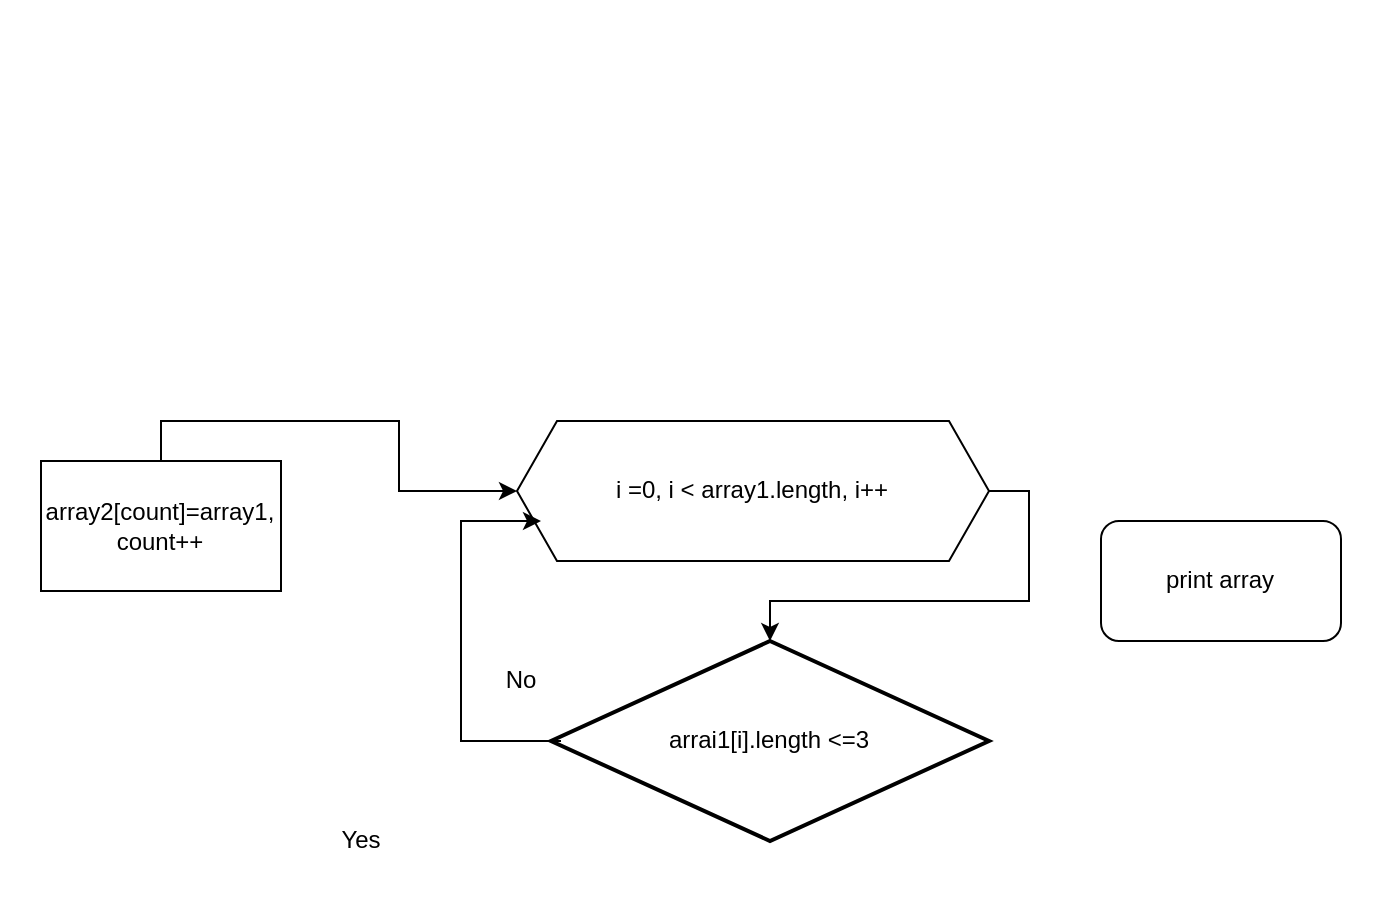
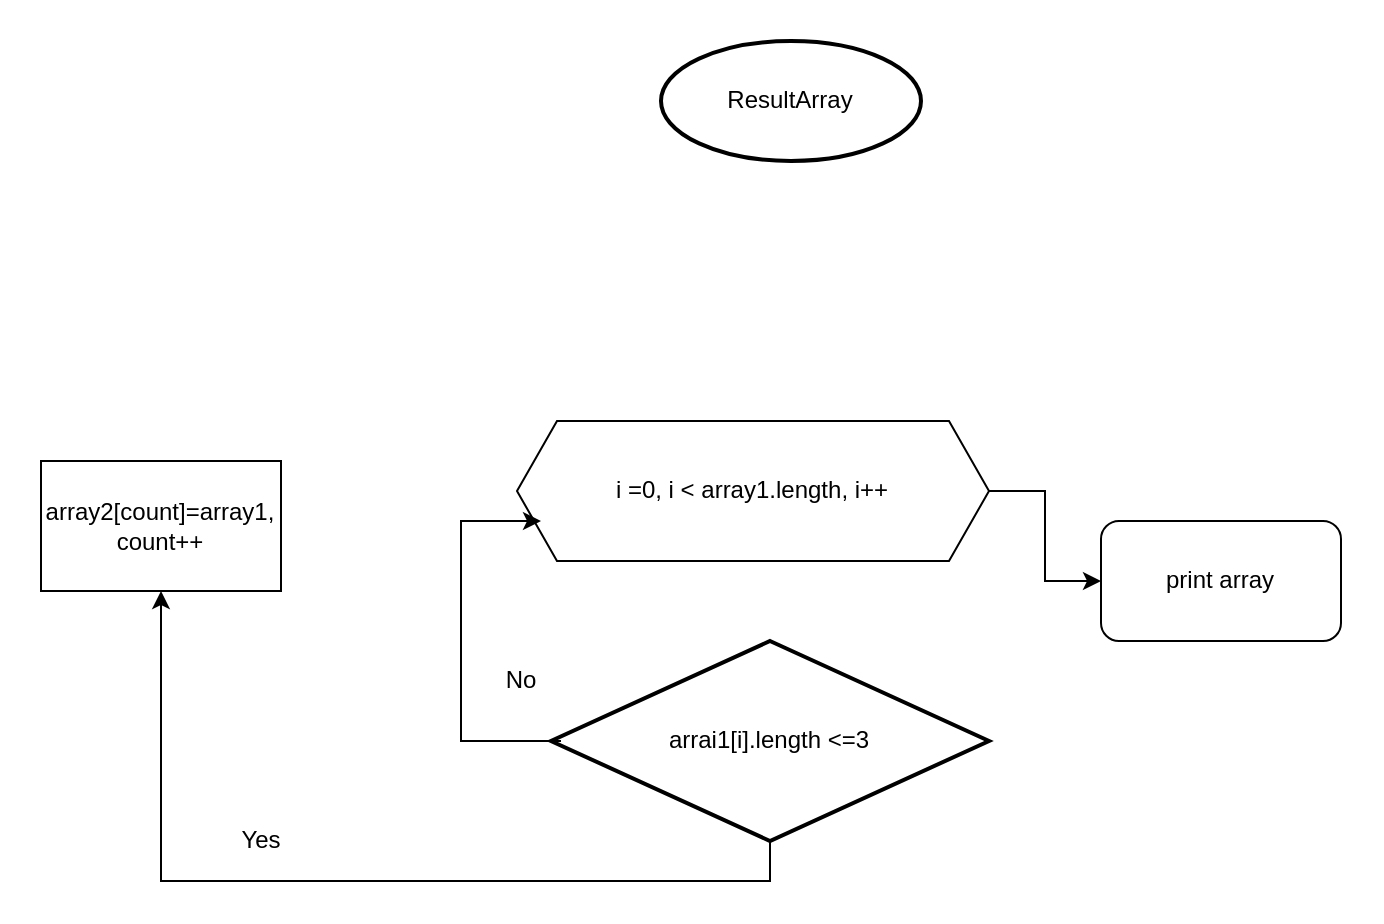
none -> (791, 101)
(347, 421) -> none
(943, 601) -> (1045, 548)
(361, 841) -> (261, 841)
none -> (347, 881)
